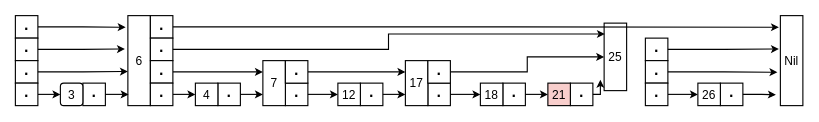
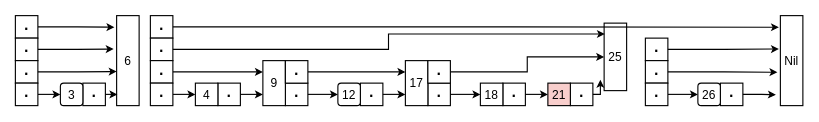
(139, 60) -> (128, 60)
(274, 83) -> (274, 83)
(349, 94) -> (349, 94)
(709, 94) -> (709, 94)
